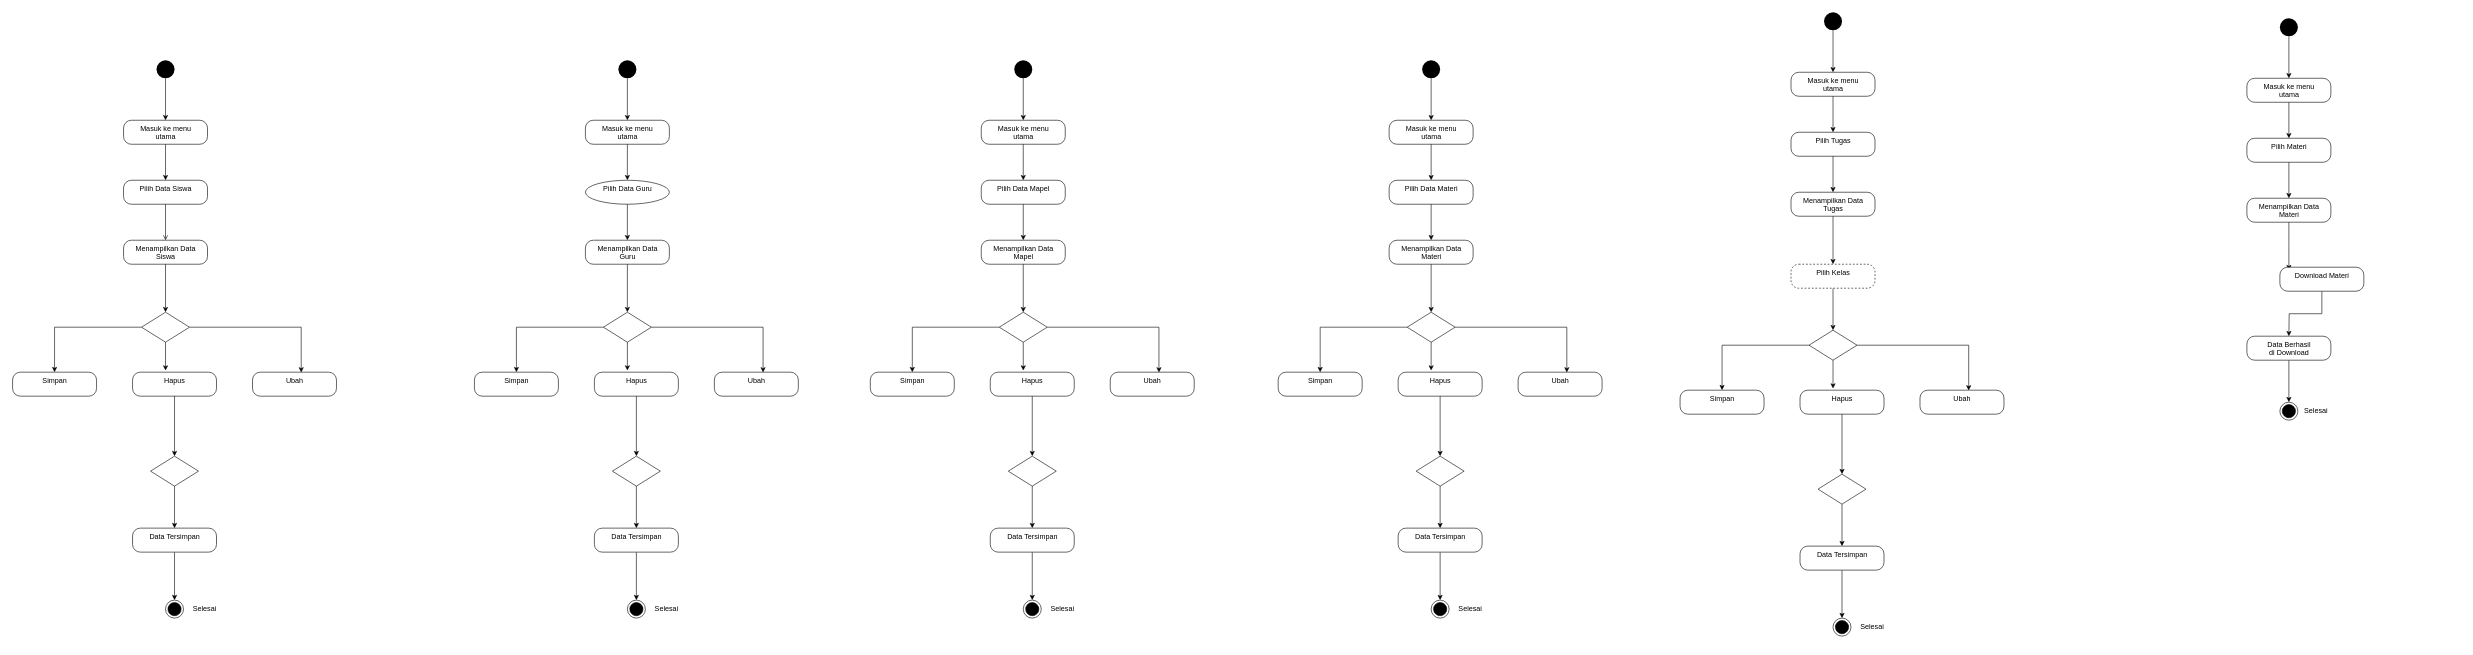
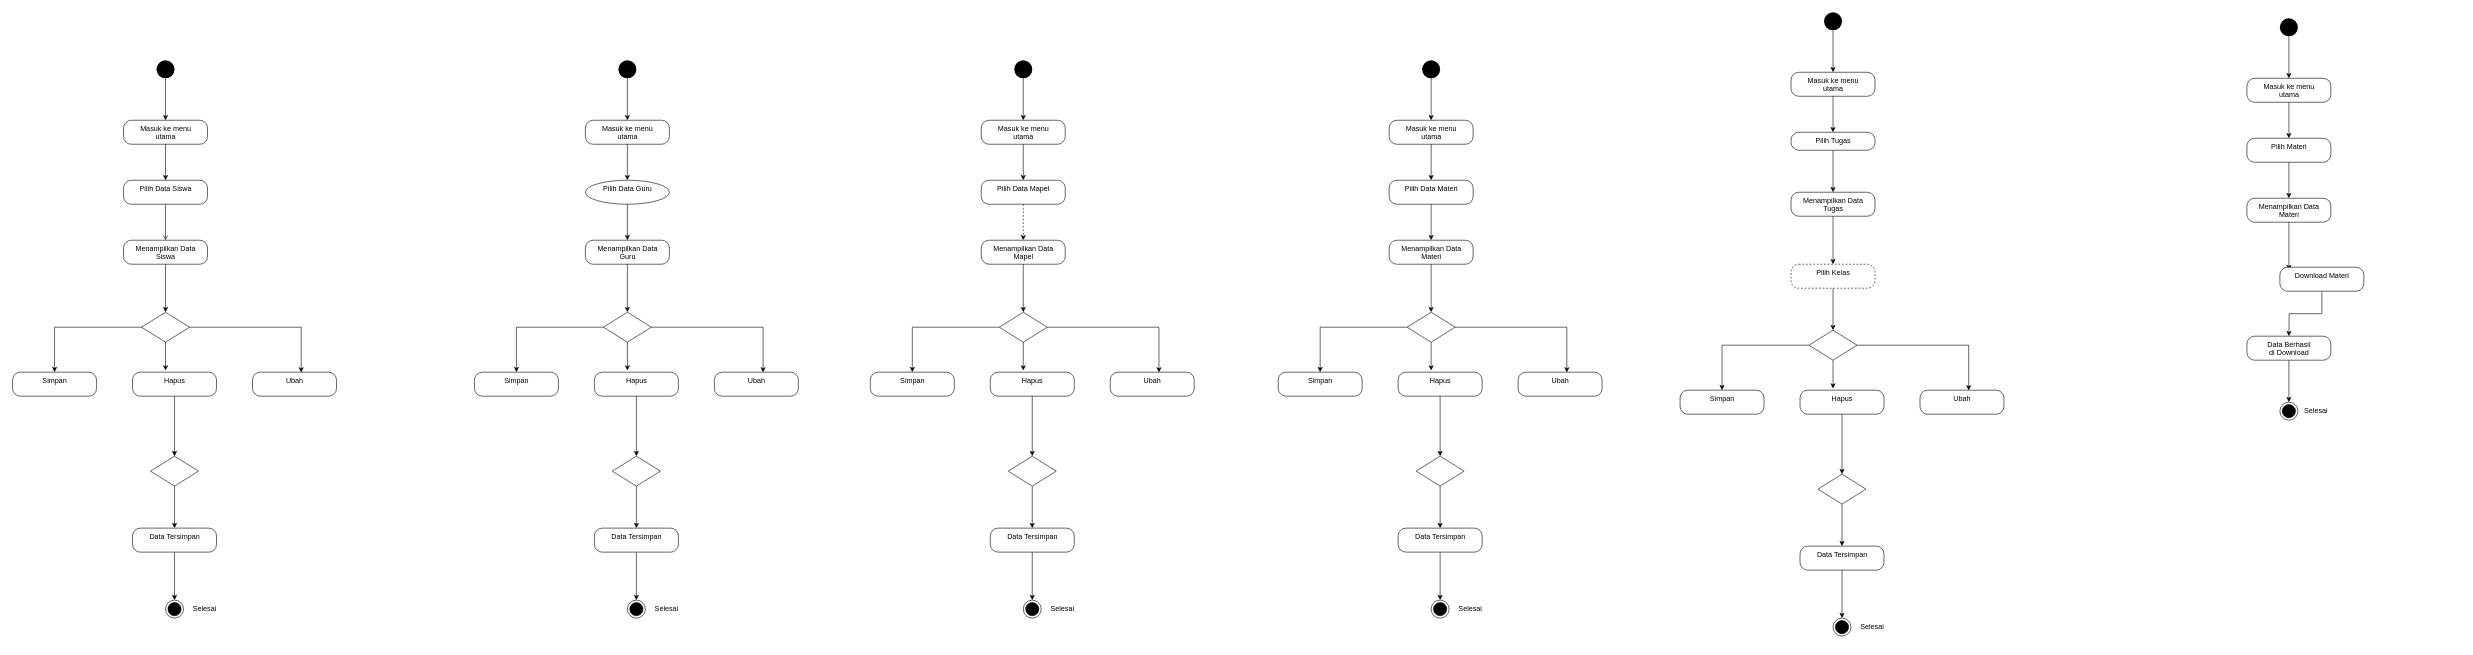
(1833, 144) -> (1833, 141)
(1023, 220) -> (1023, 220)
